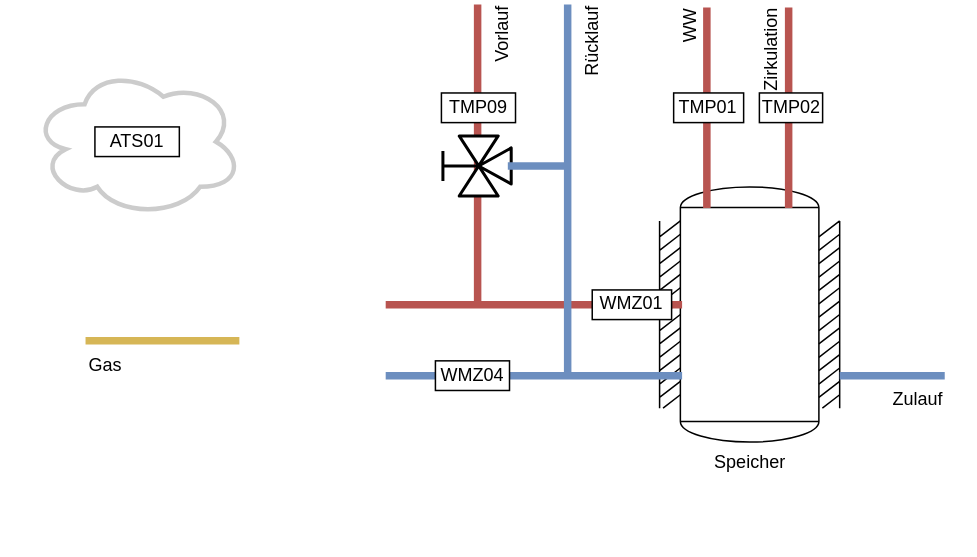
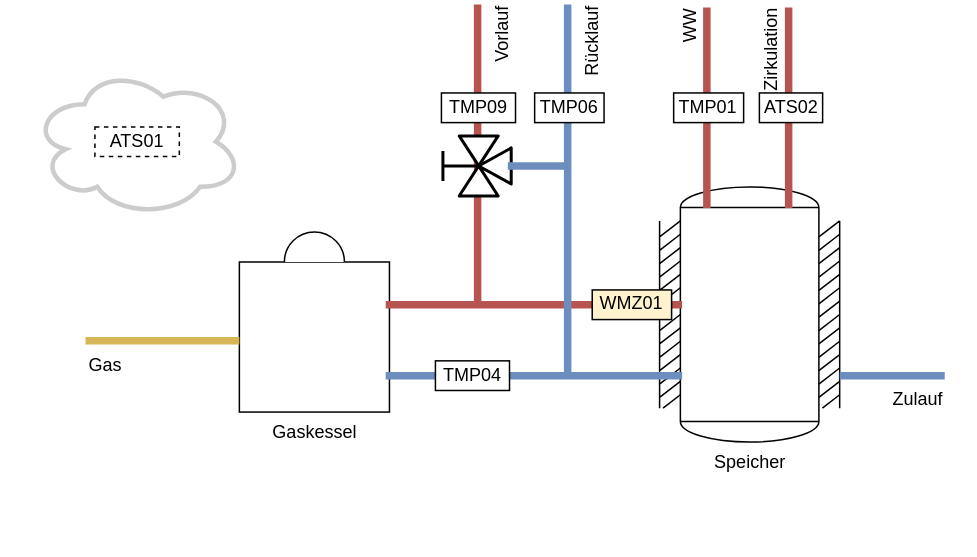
(791, 107) -> (791, 107)
none -> (569, 108)
(137, 142) -> (137, 142)
(632, 304) -> (632, 304)
none -> (314, 322)
(473, 376) -> (473, 376)
